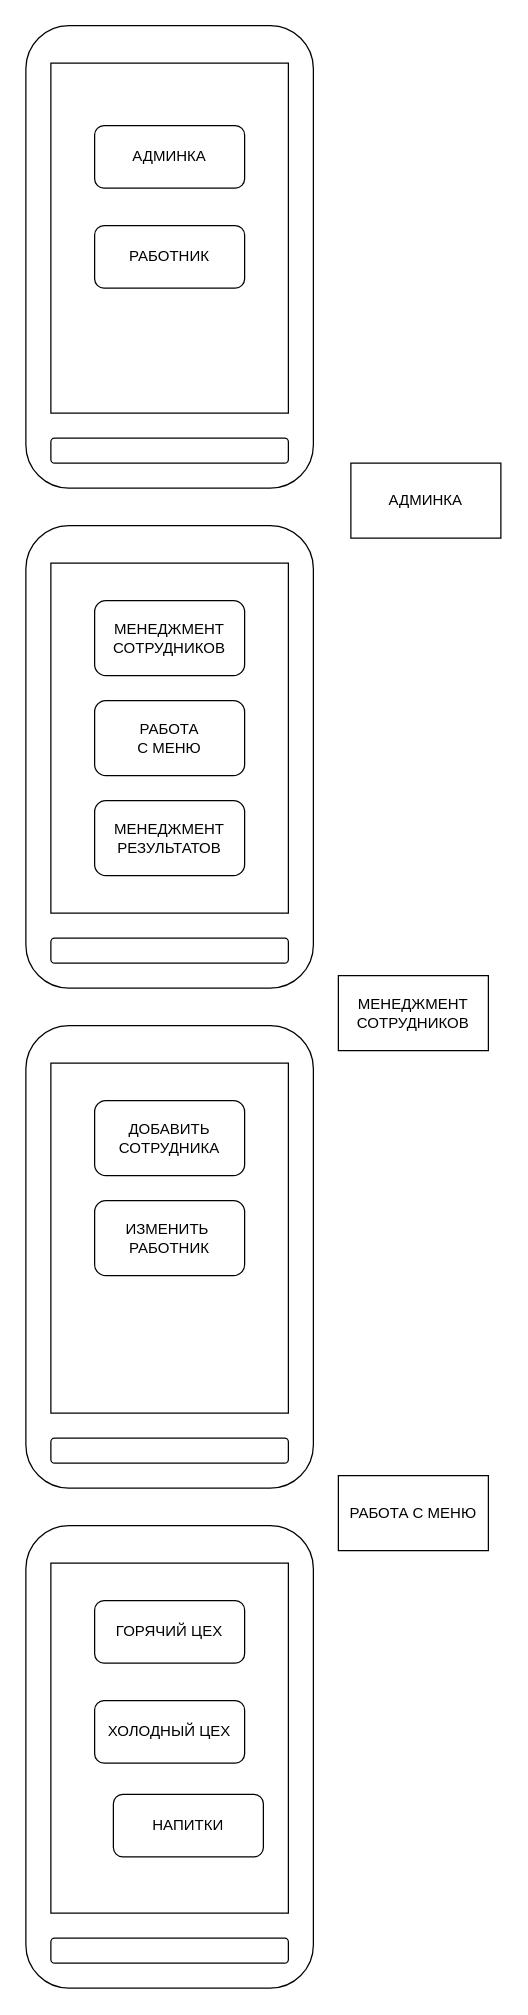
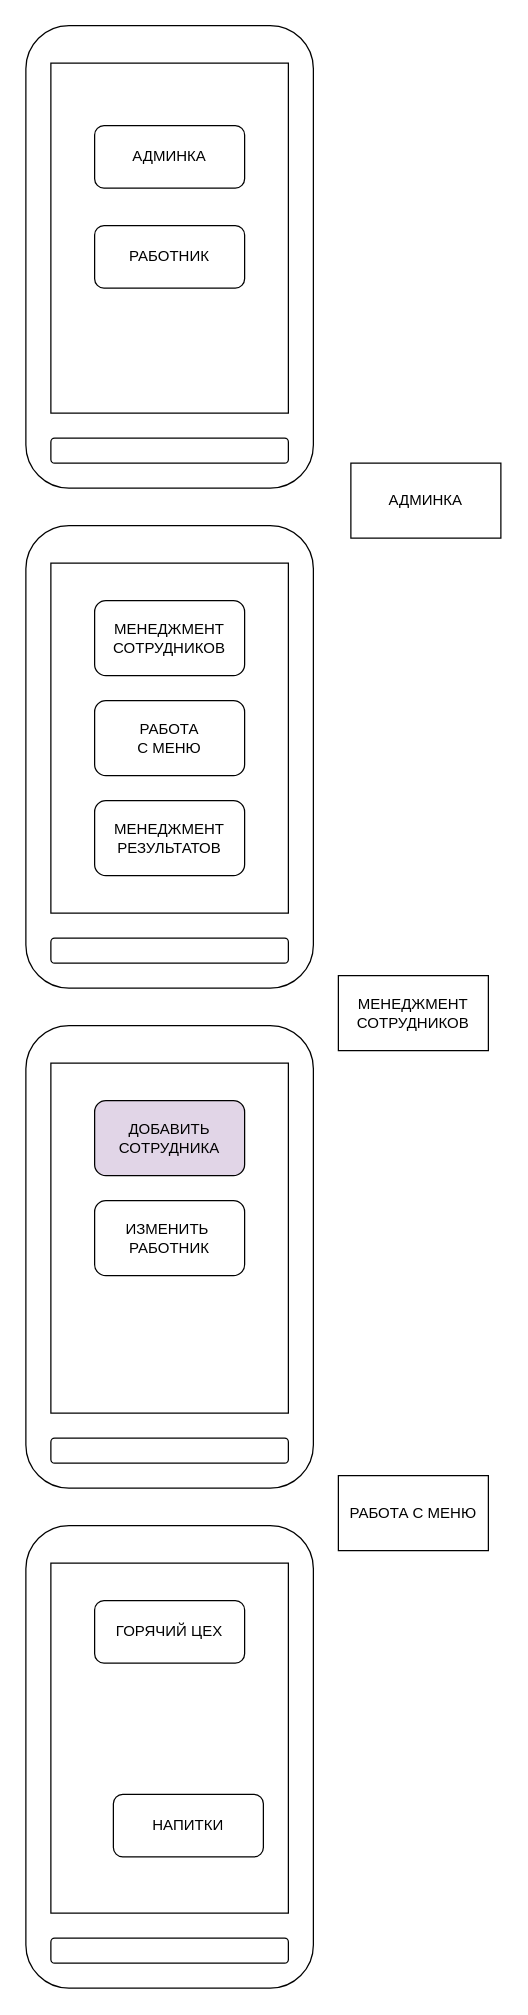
(169, 1138) -> (169, 1138)
(169, 1732) -> none
